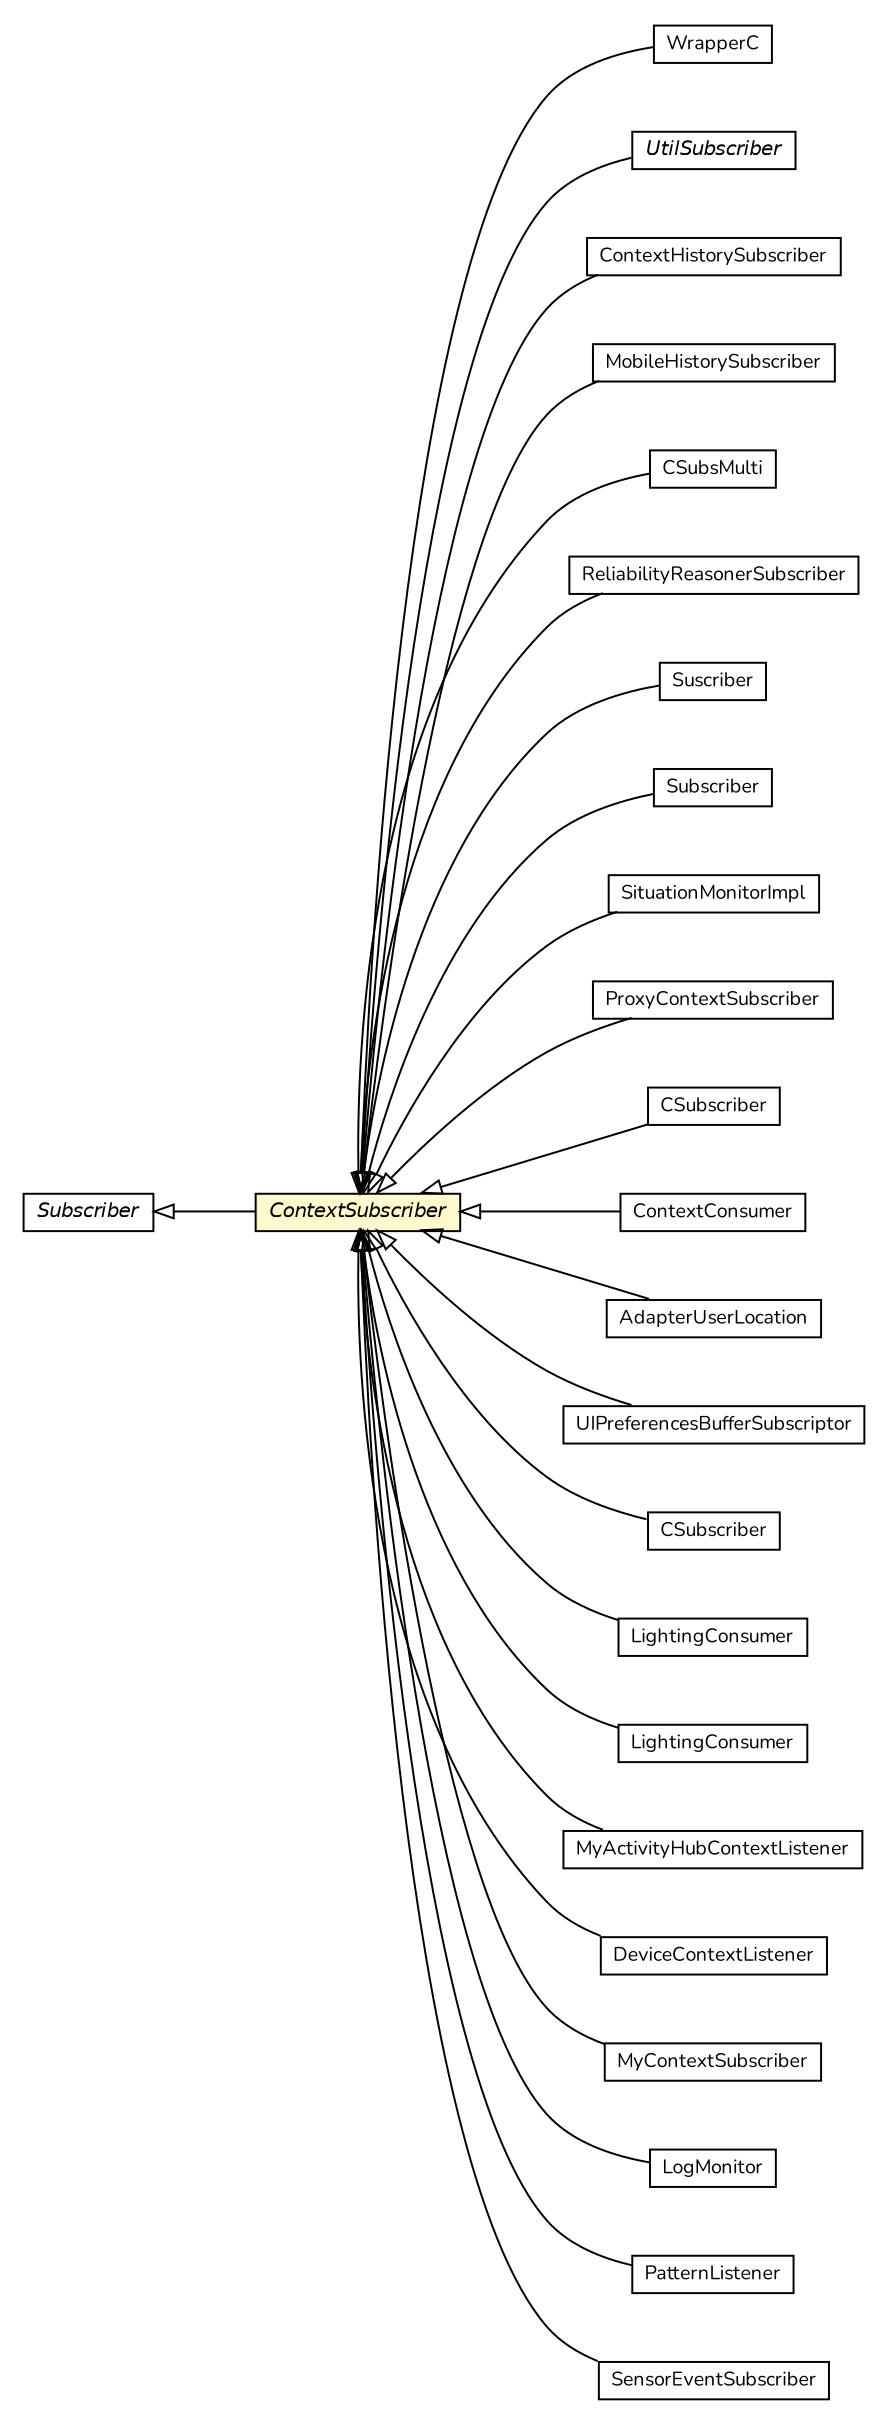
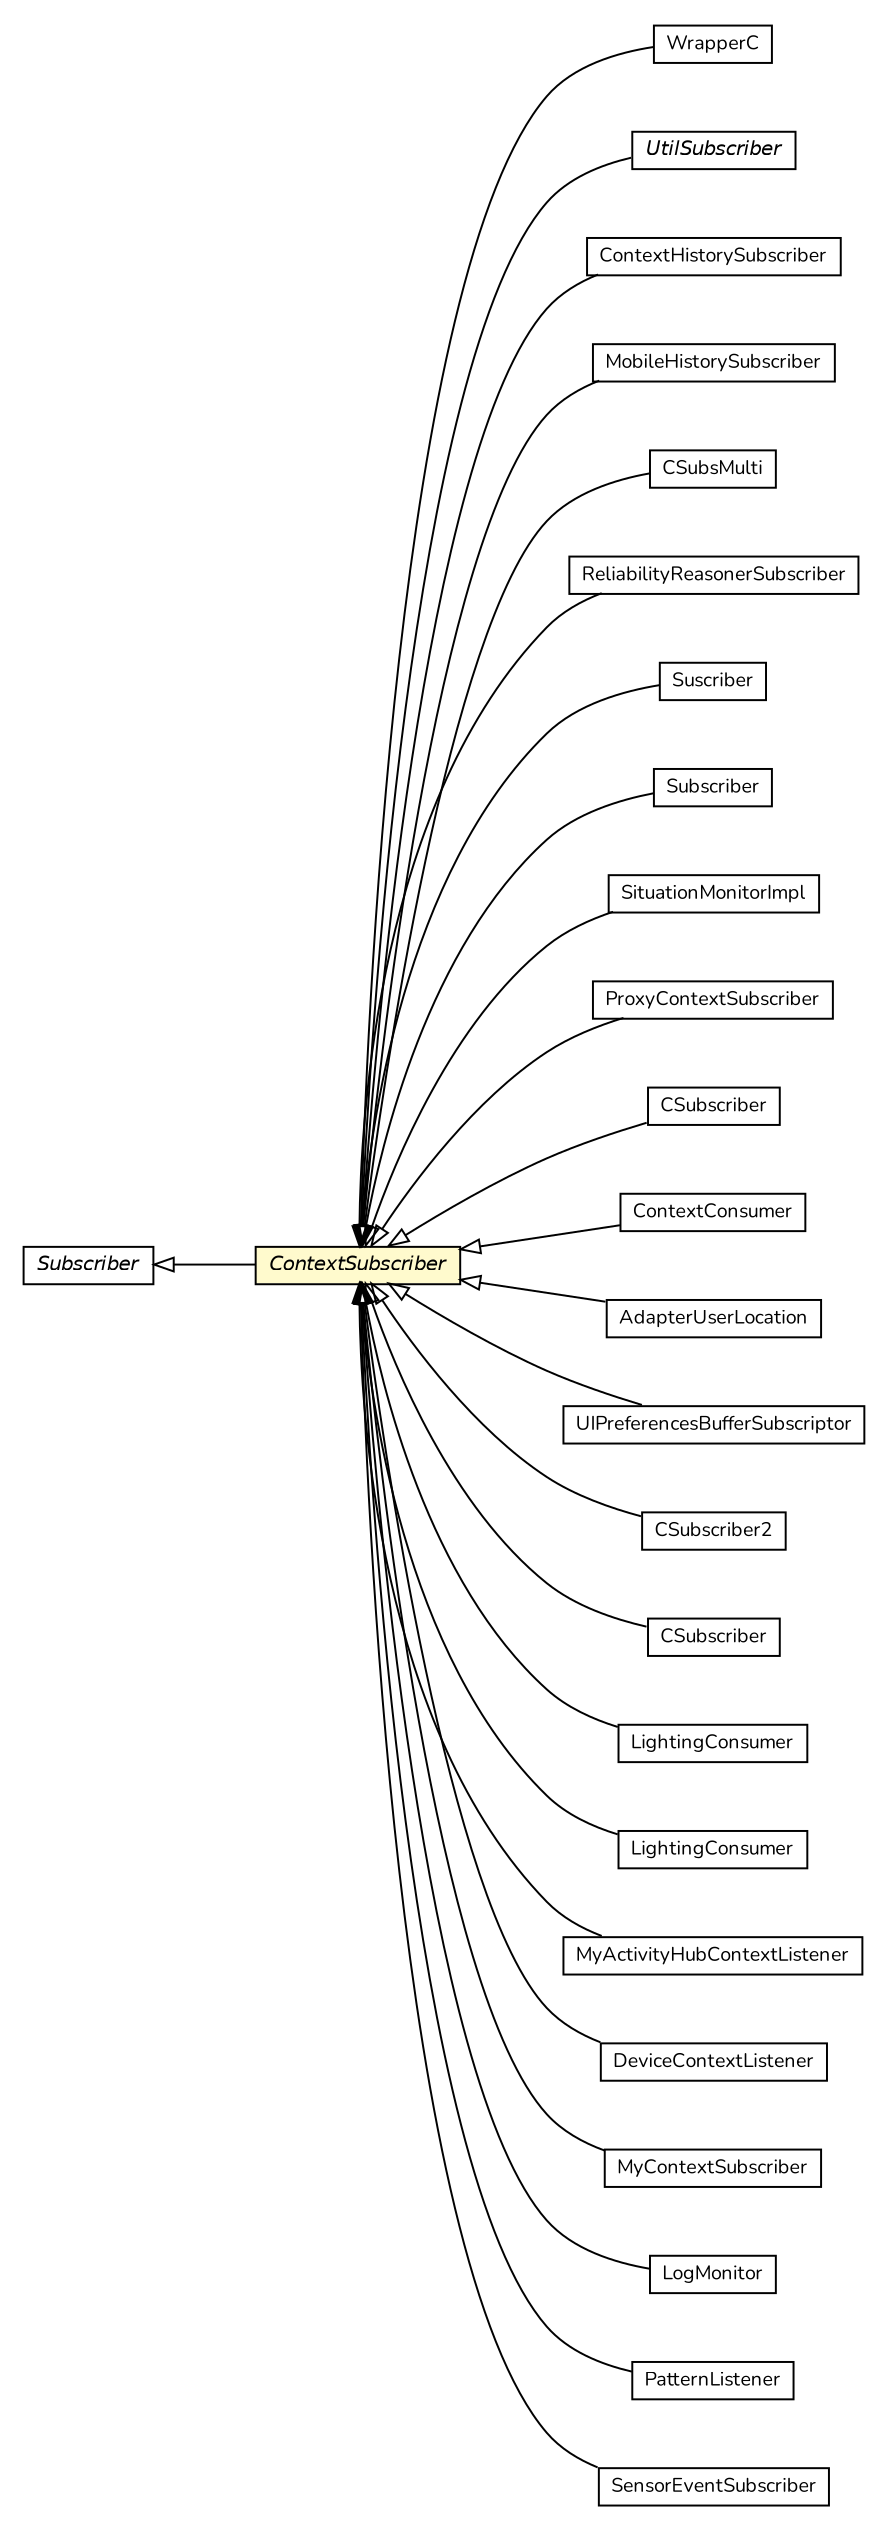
none -> (713, 1530)
